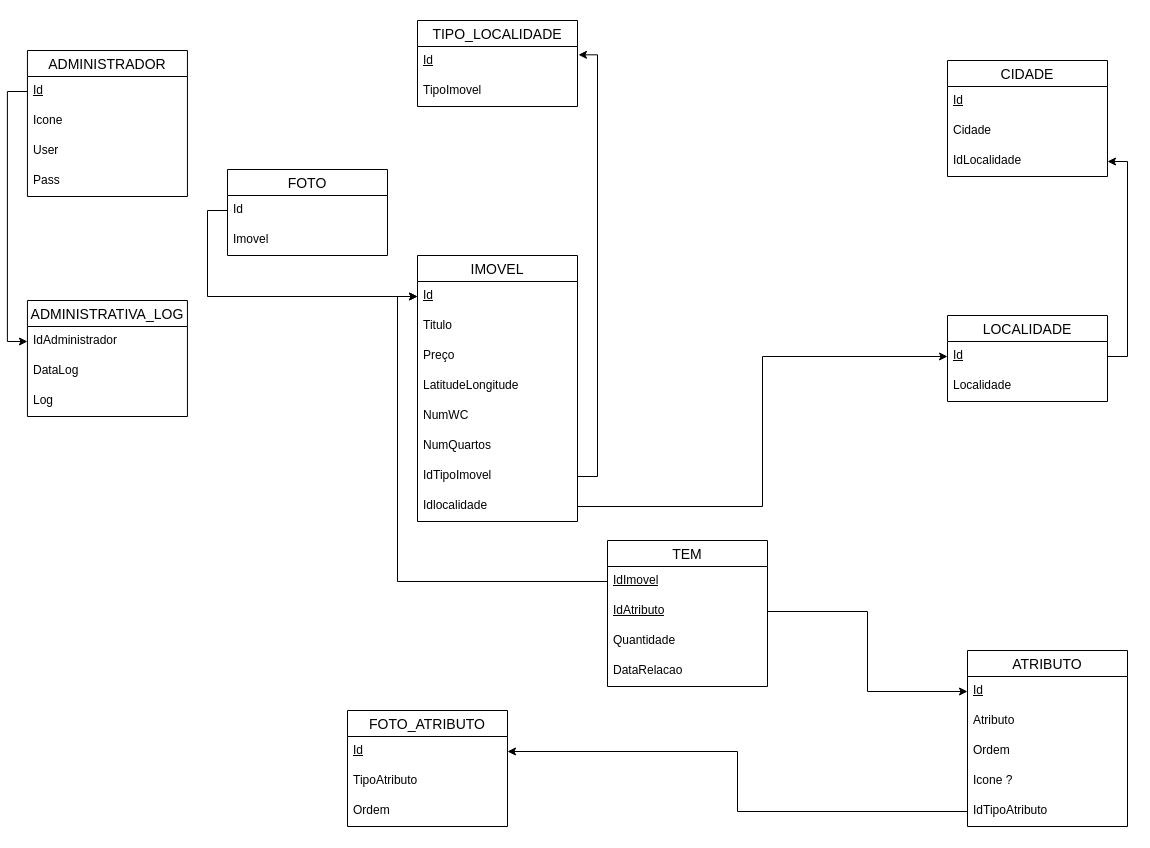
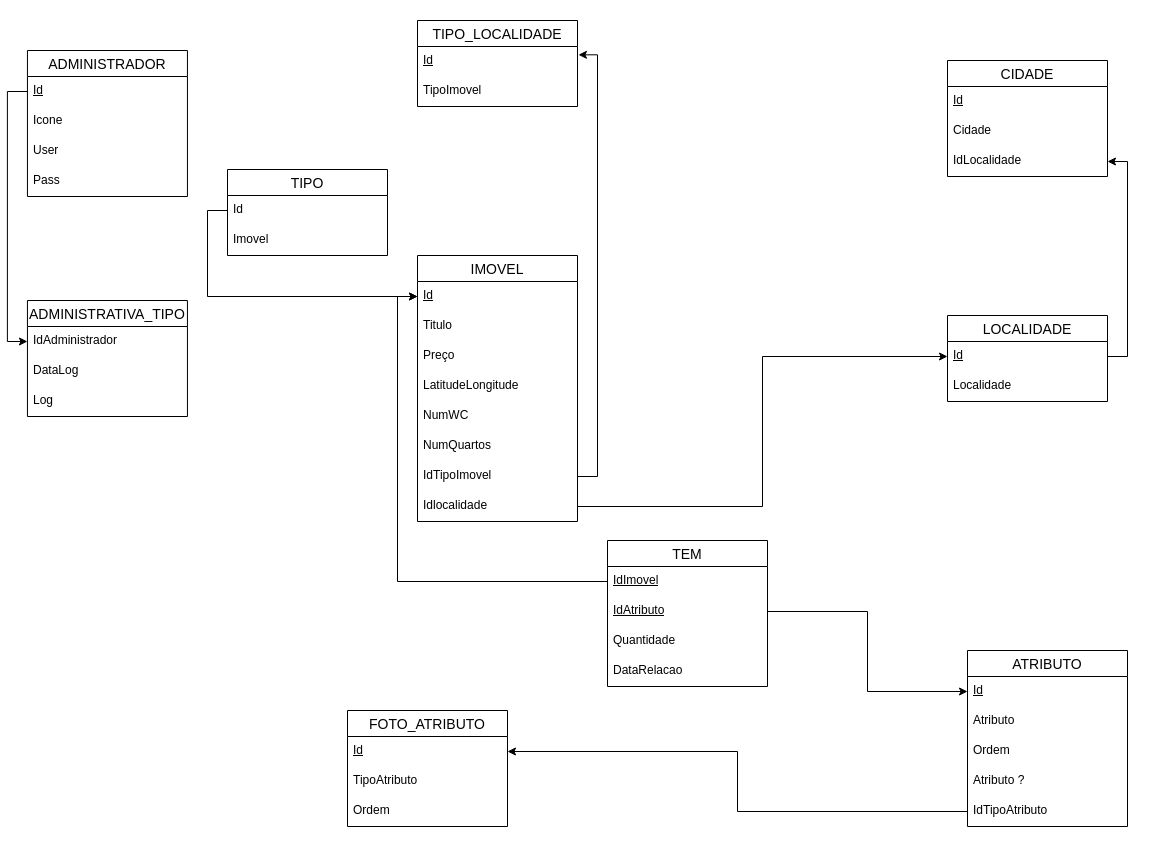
(307, 183) -> (307, 183)
(107, 314) -> (107, 314)
(995, 781) -> (1004, 781)
